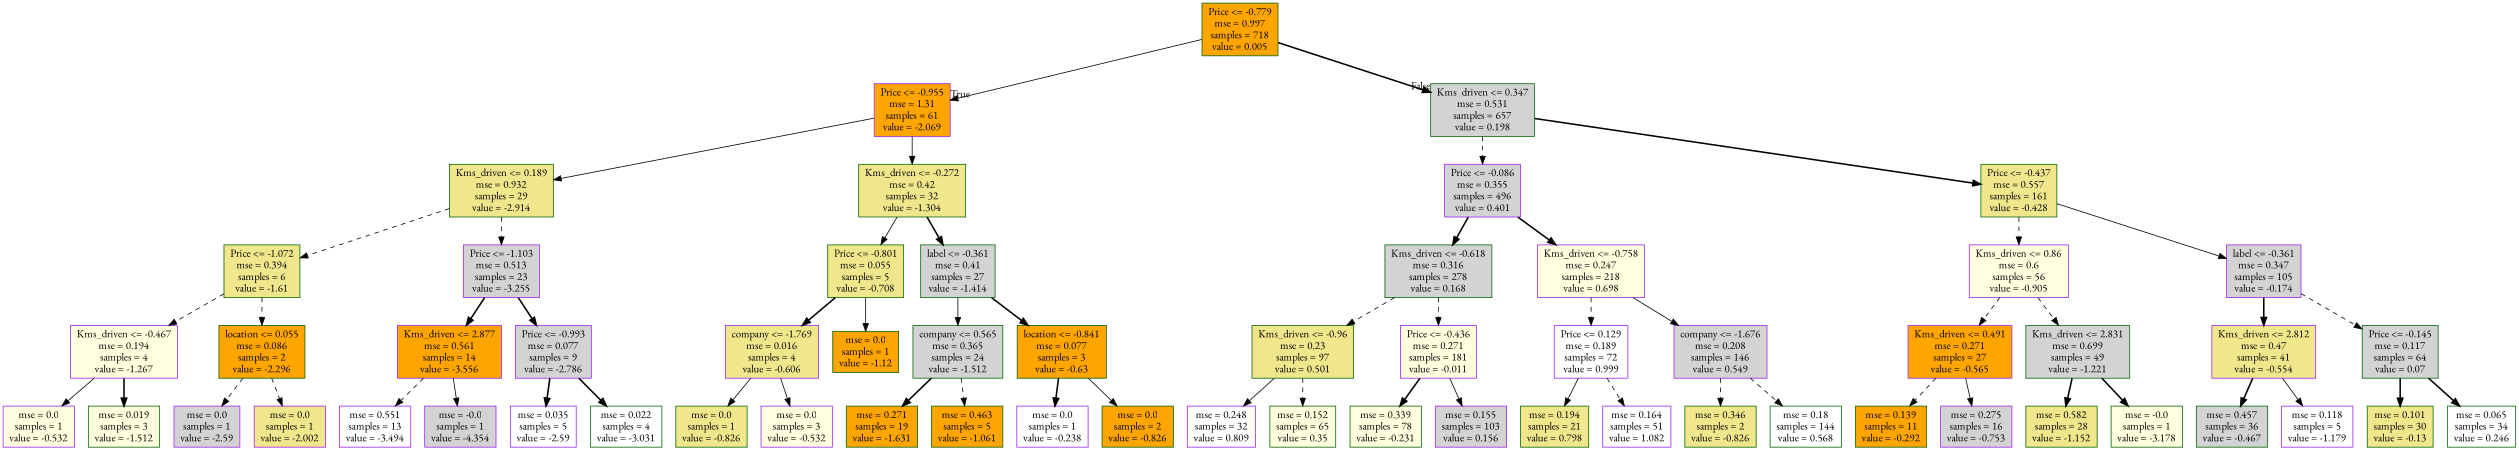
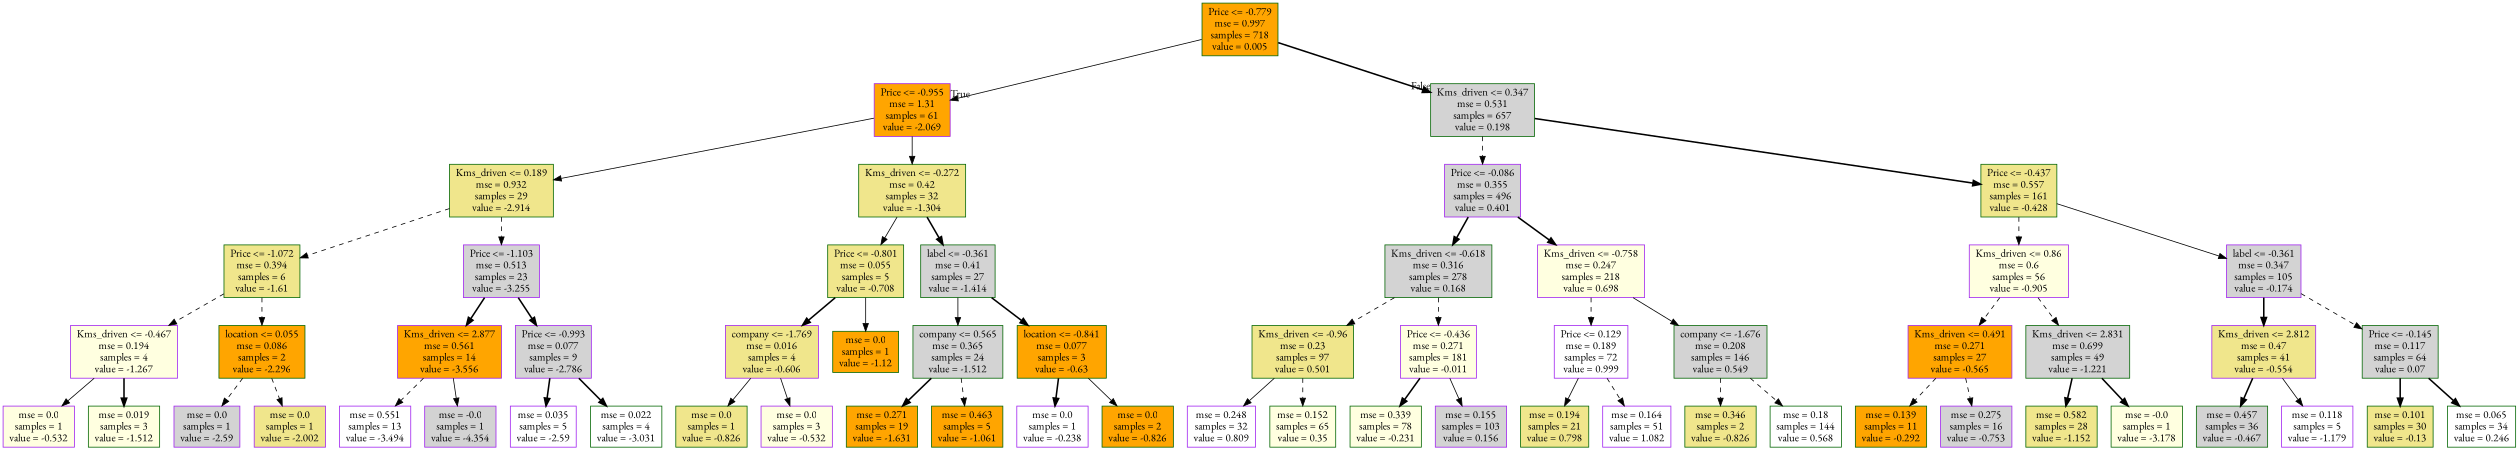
(1720, 352) -> (1720, 352)
(1968, 388) -> (1968, 388)
